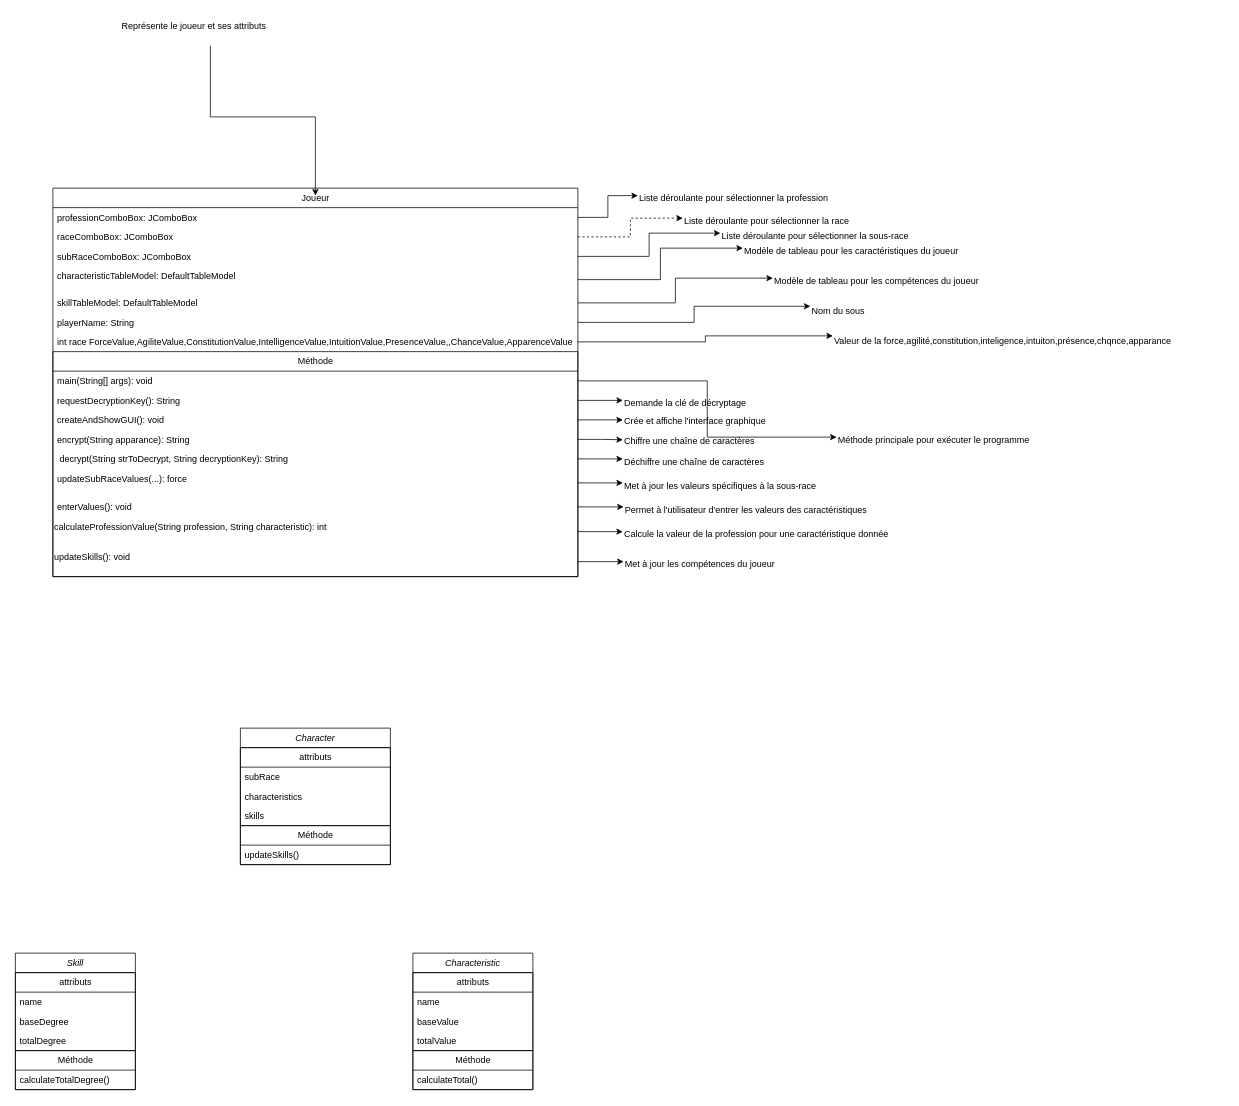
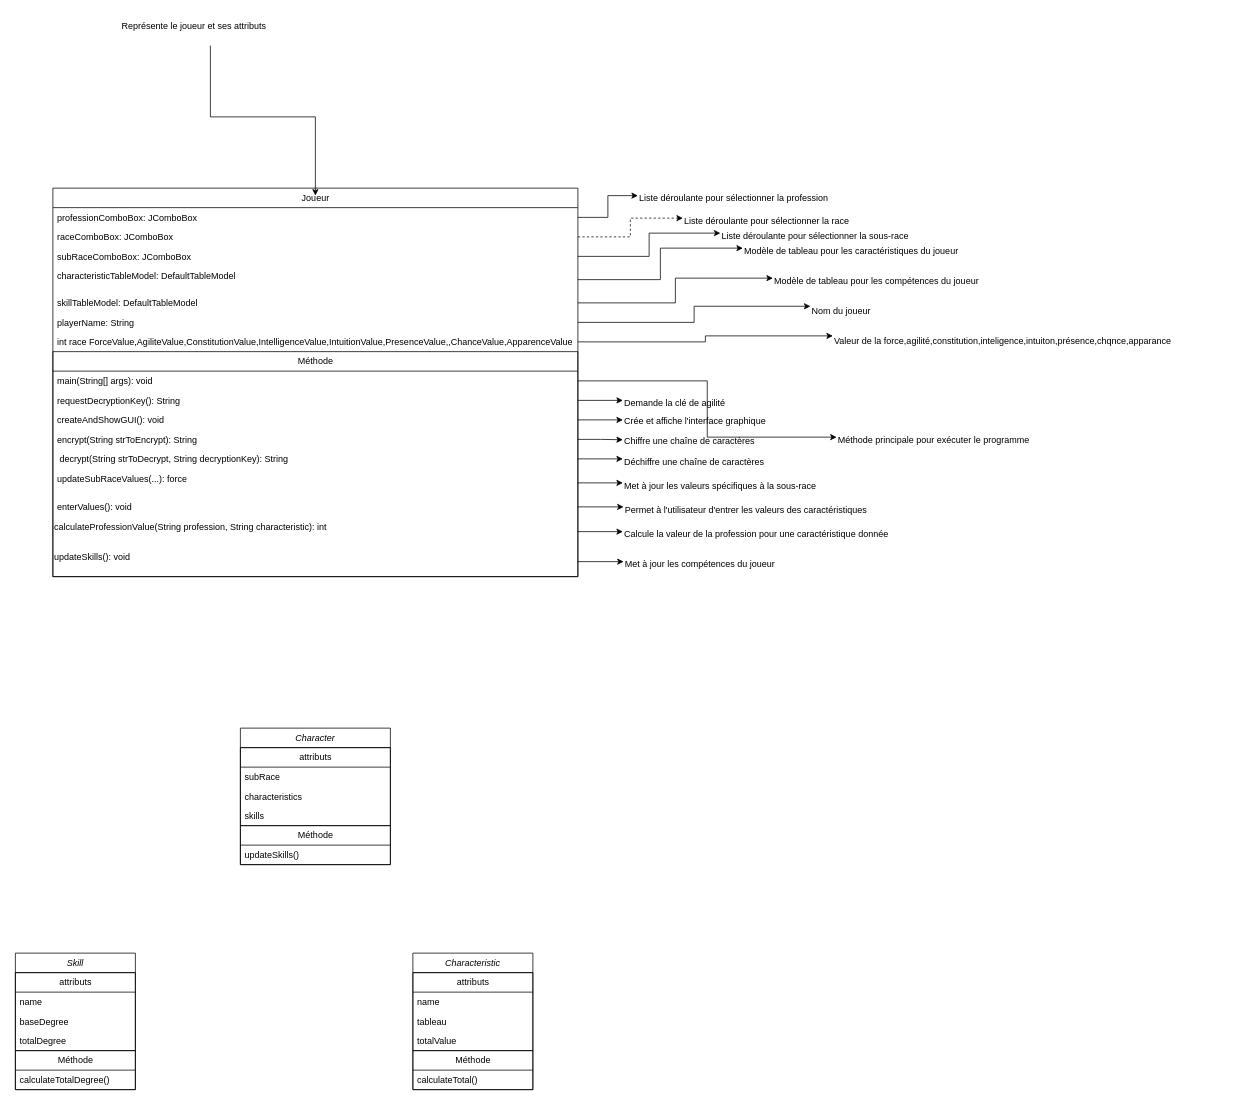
(837, 311) -> (842, 311)
(688, 403) -> (677, 403)
(135, 440) -> (142, 440)
(439, 1022) -> (434, 1022)
